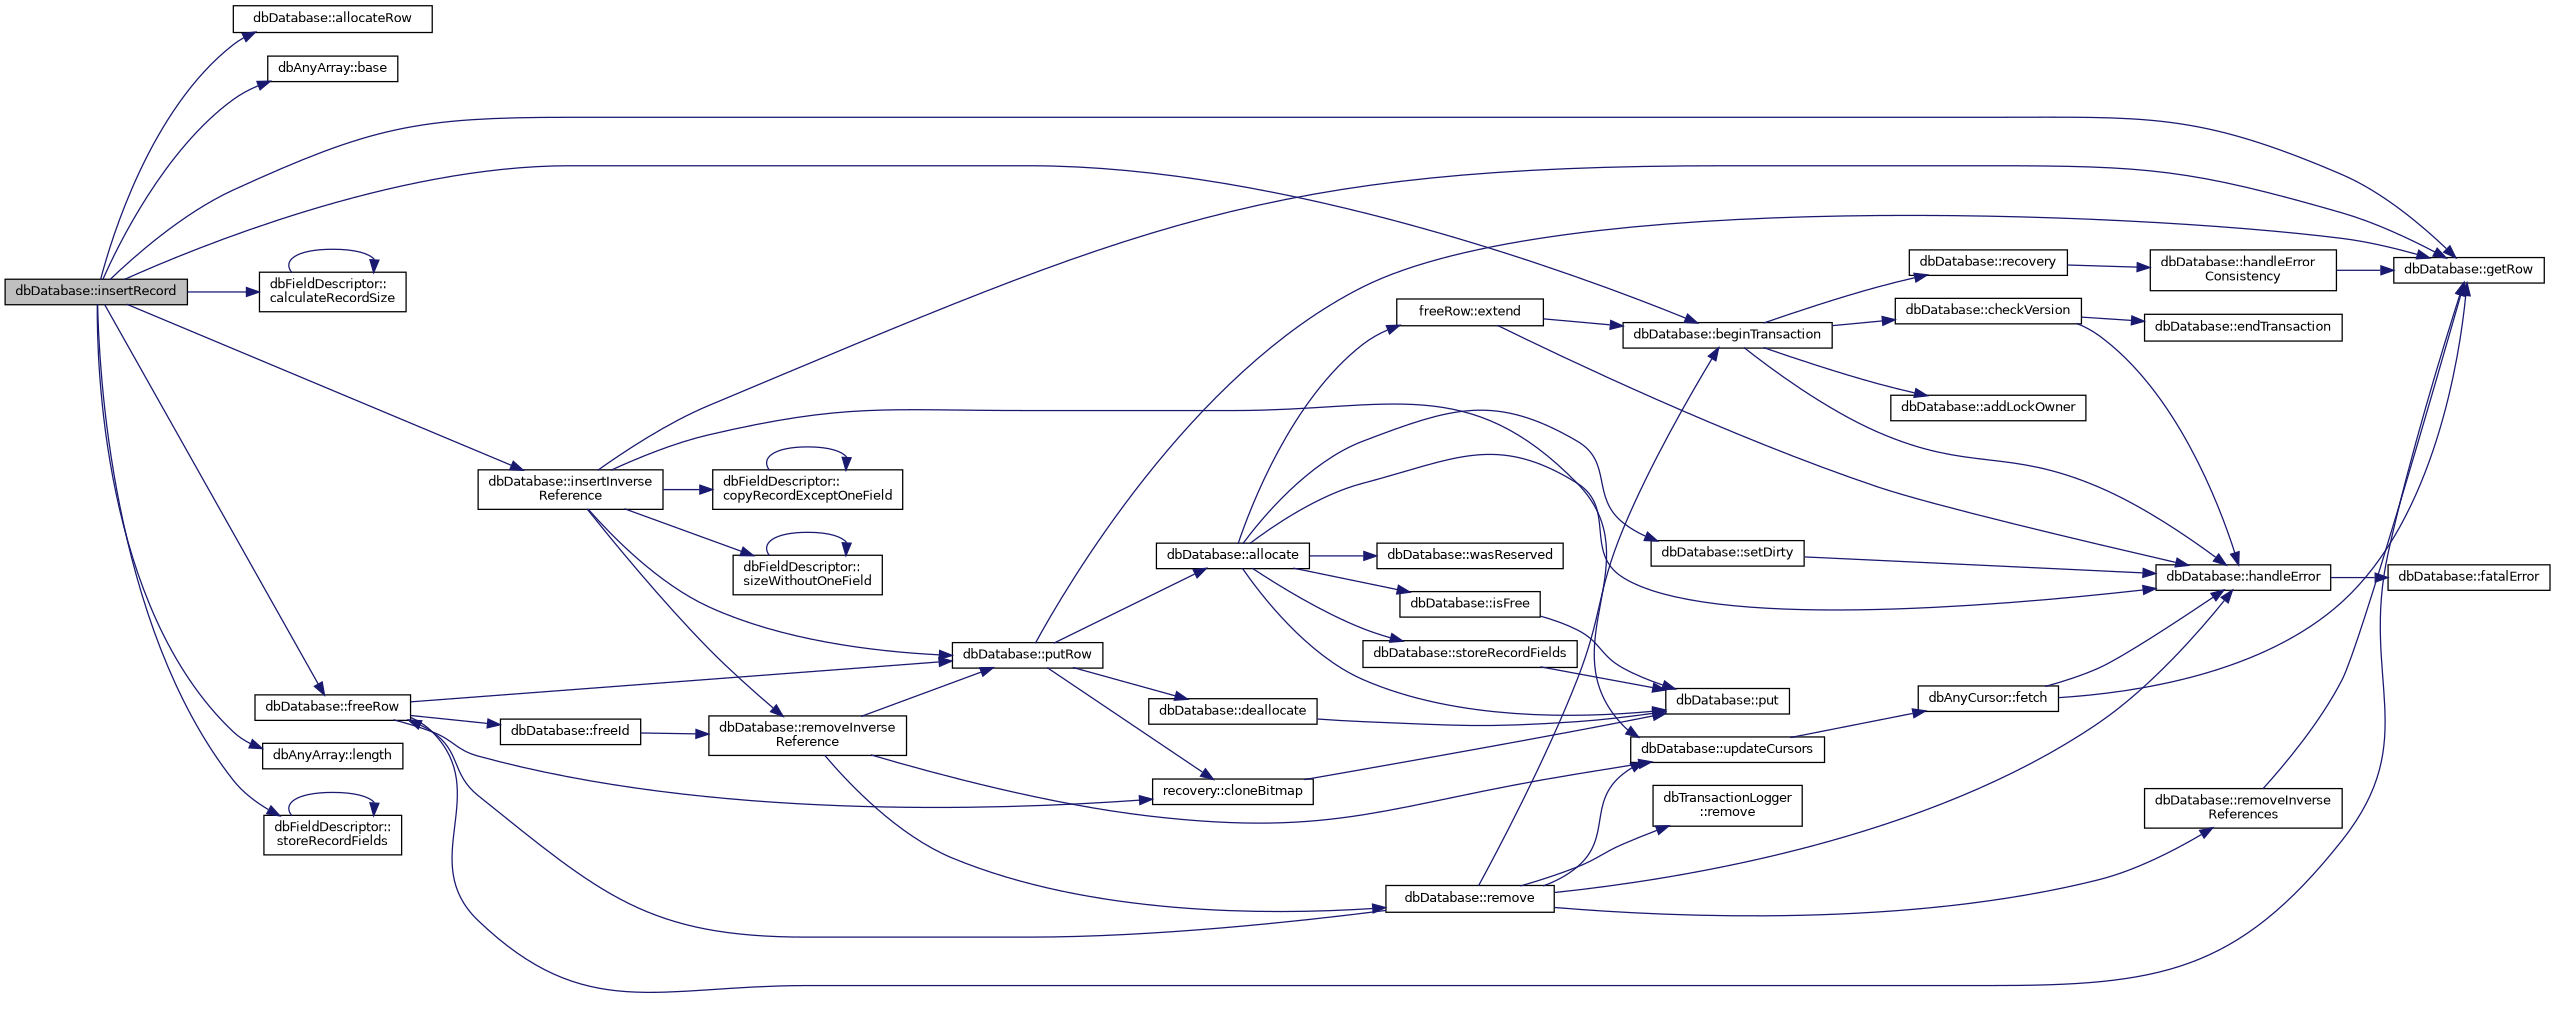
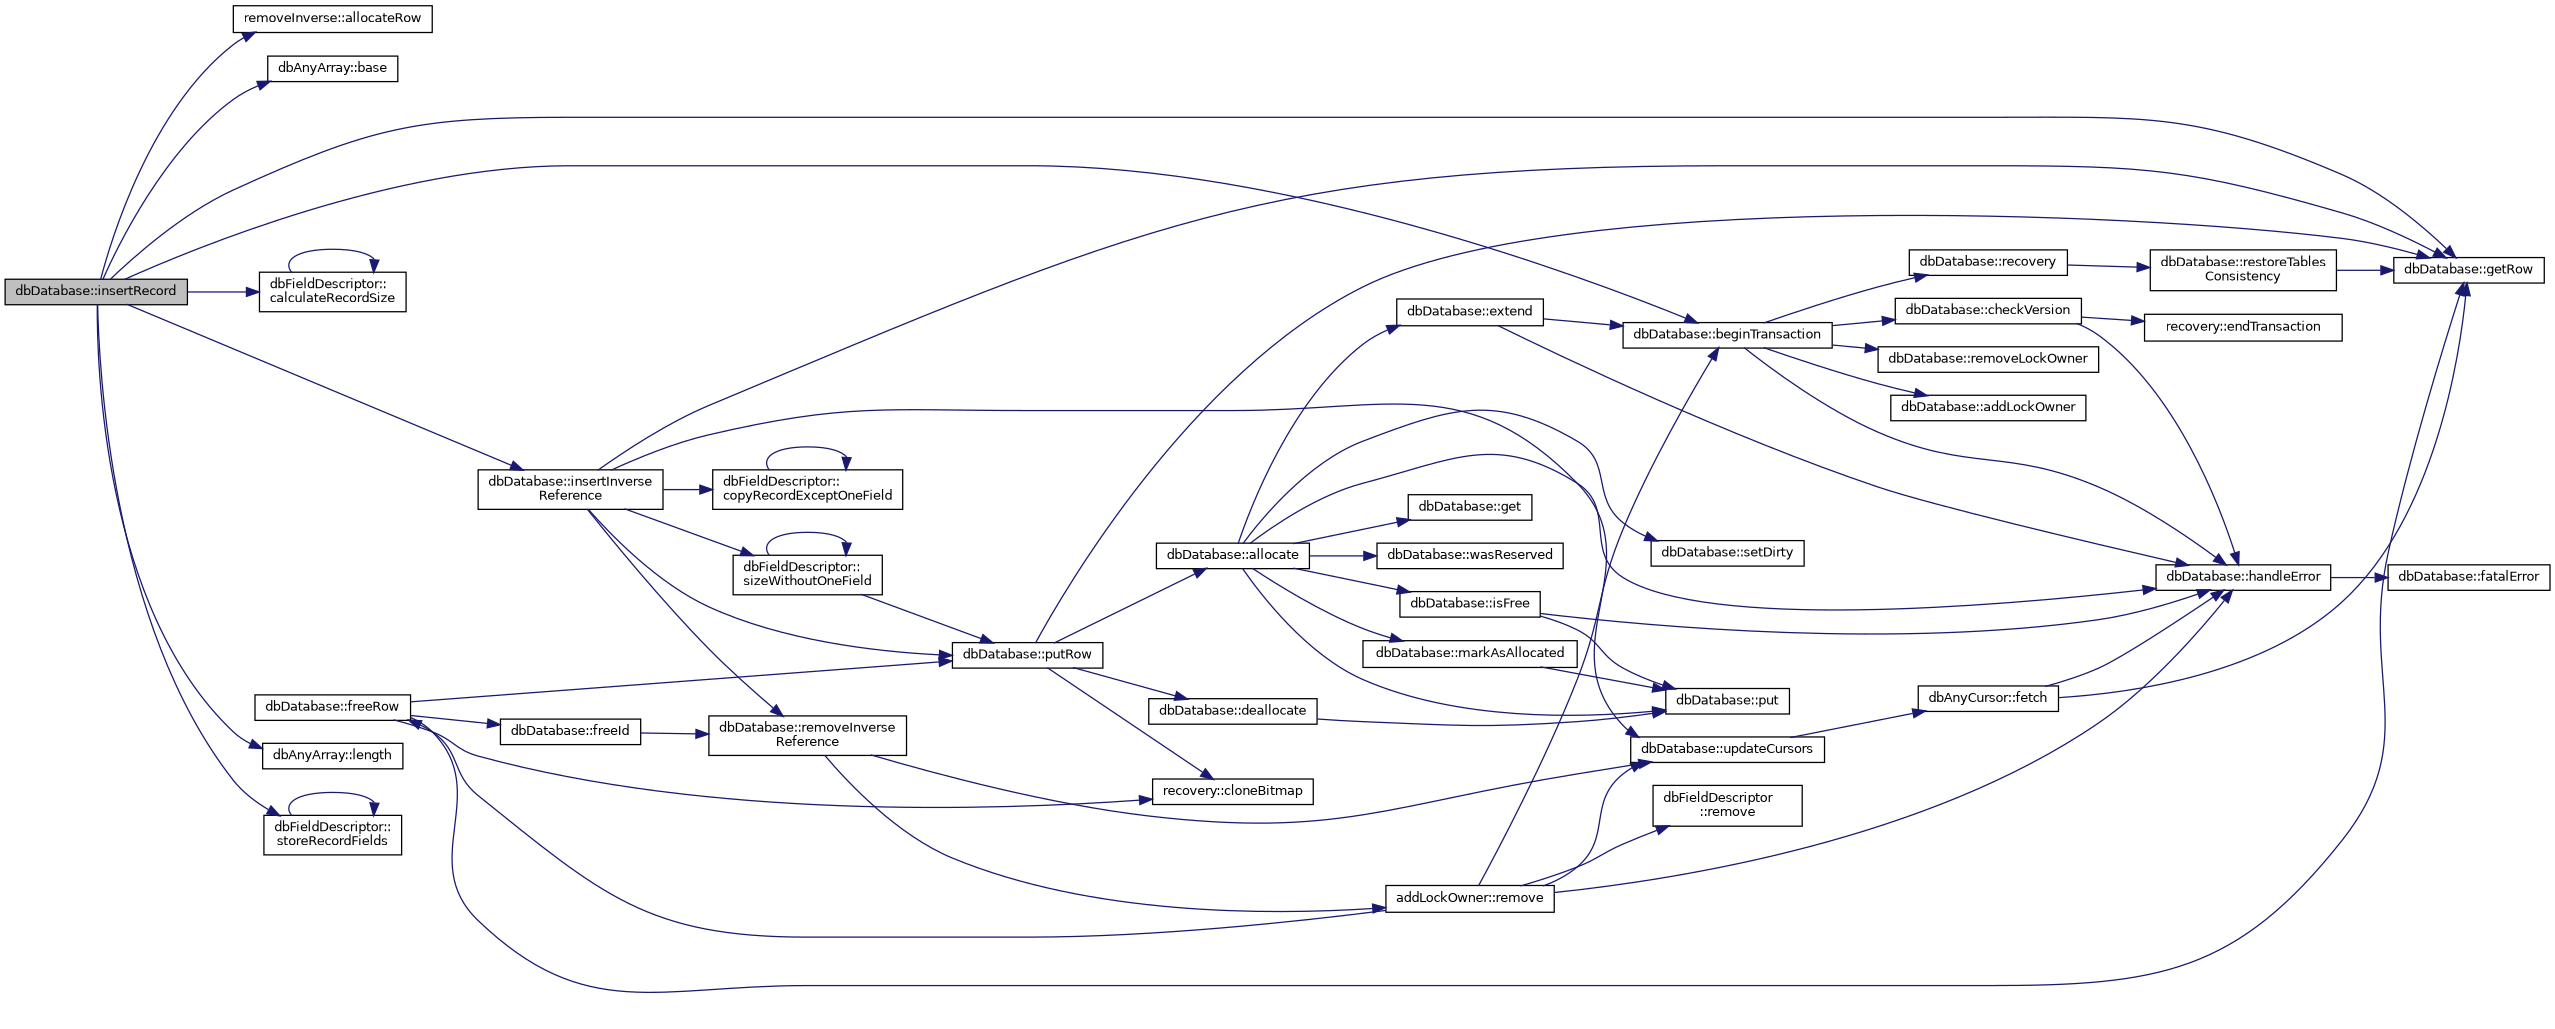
(333, 19) -> (333, 19)
(2243, 270) -> (2243, 270)
(1470, 312) -> (1470, 312)
(2243, 328) -> (2243, 328)
none -> (1988, 360)
(211, 494) -> none
none -> (1470, 507)
(1974, 565) -> (1871, 634)
(1470, 654) -> (1470, 654)
(921, 694) -> (921, 616)
(1479, 749) -> none
(1728, 806) -> (1728, 806)
(2243, 808) -> none
(1470, 899) -> (1470, 899)
